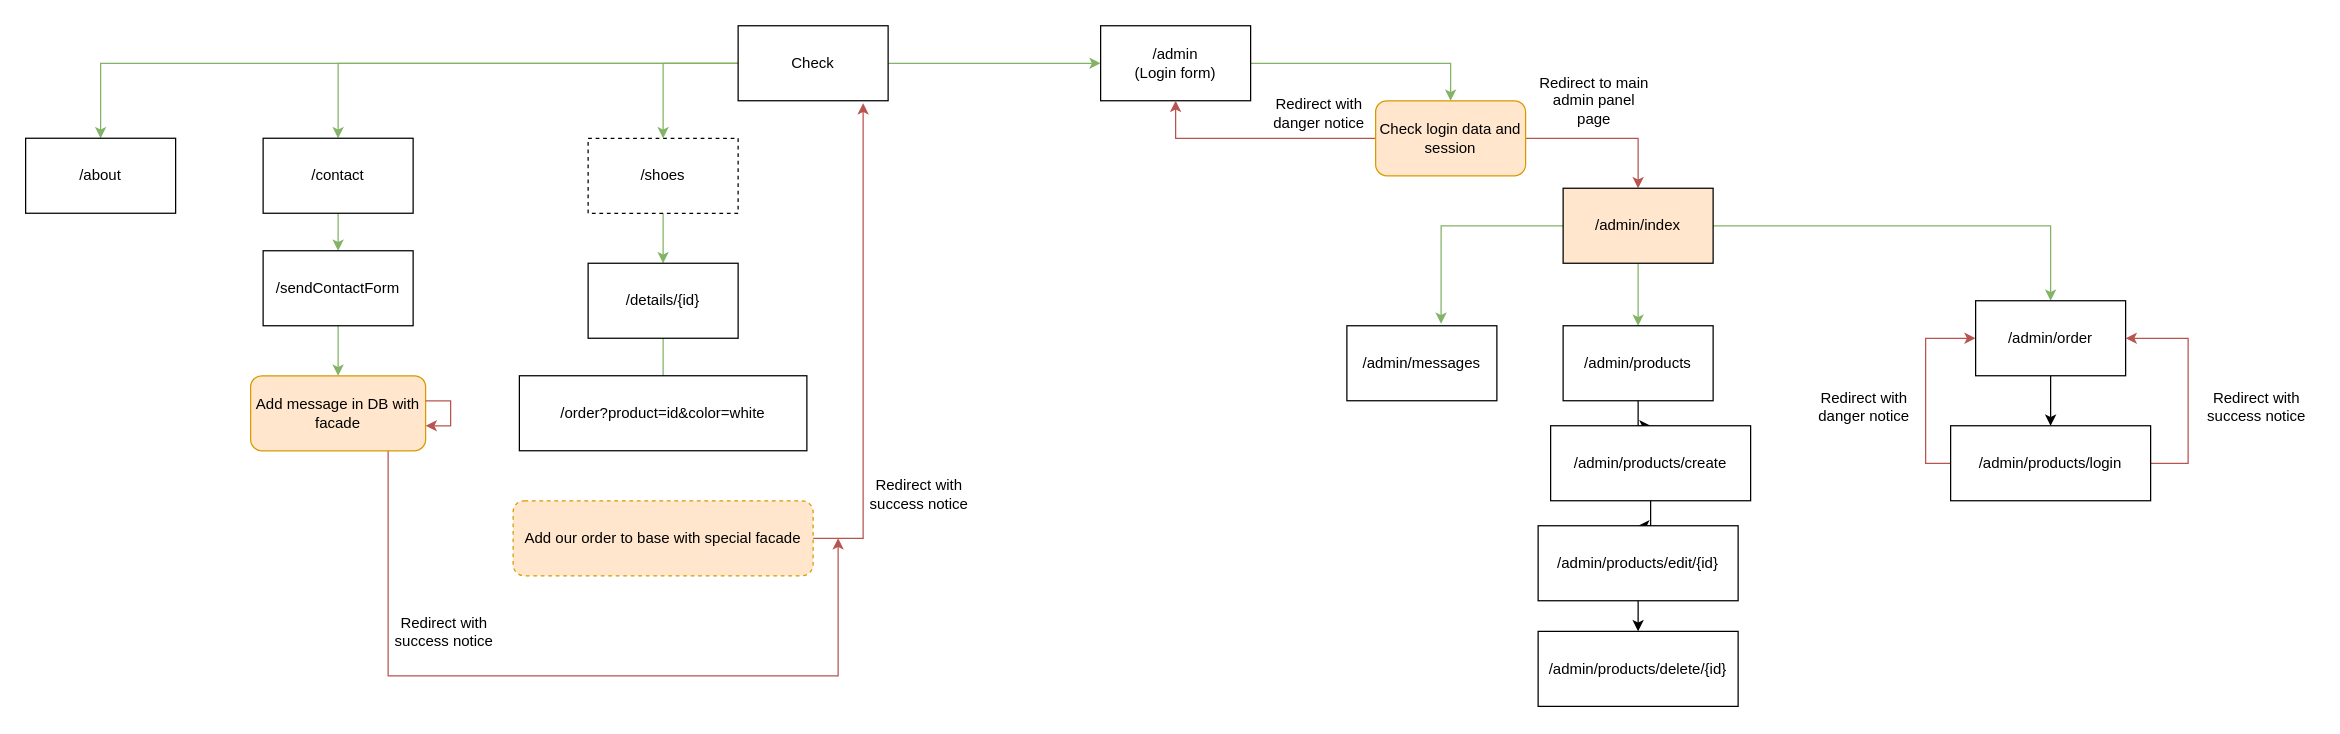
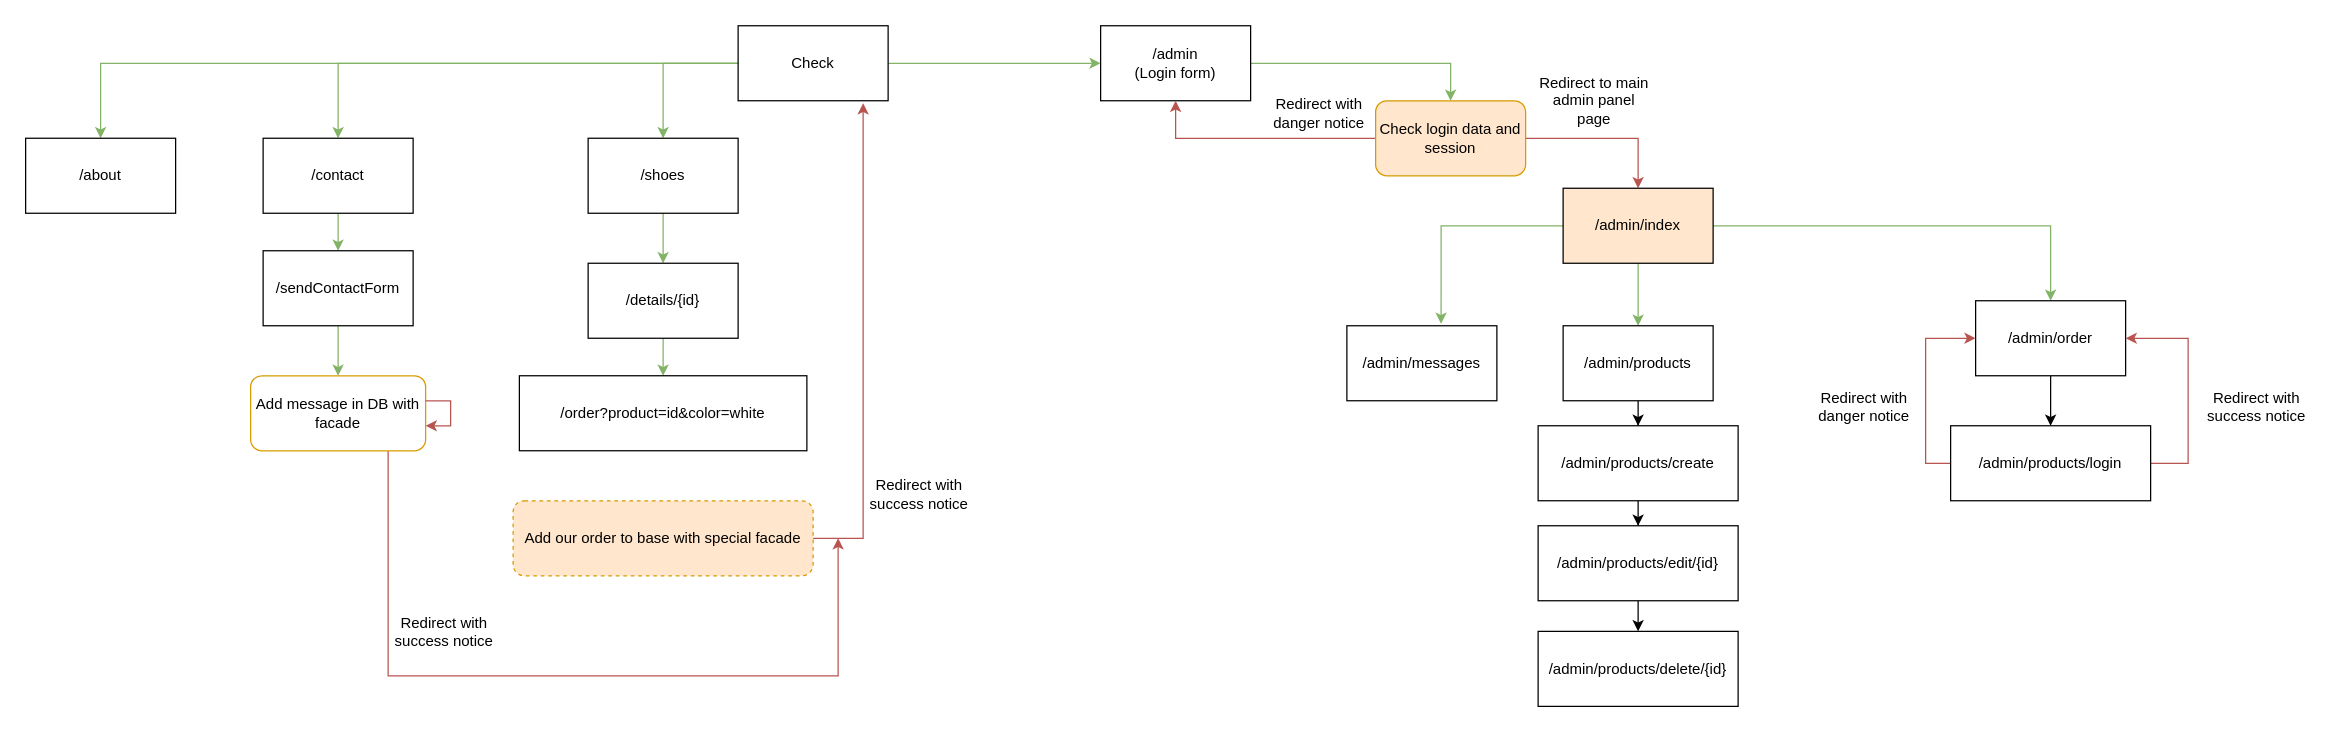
(663, 176) -> (663, 176)
(663, 369) -> (663, 366)
(338, 413) -> (338, 413)
(1651, 463) -> (1638, 463)
